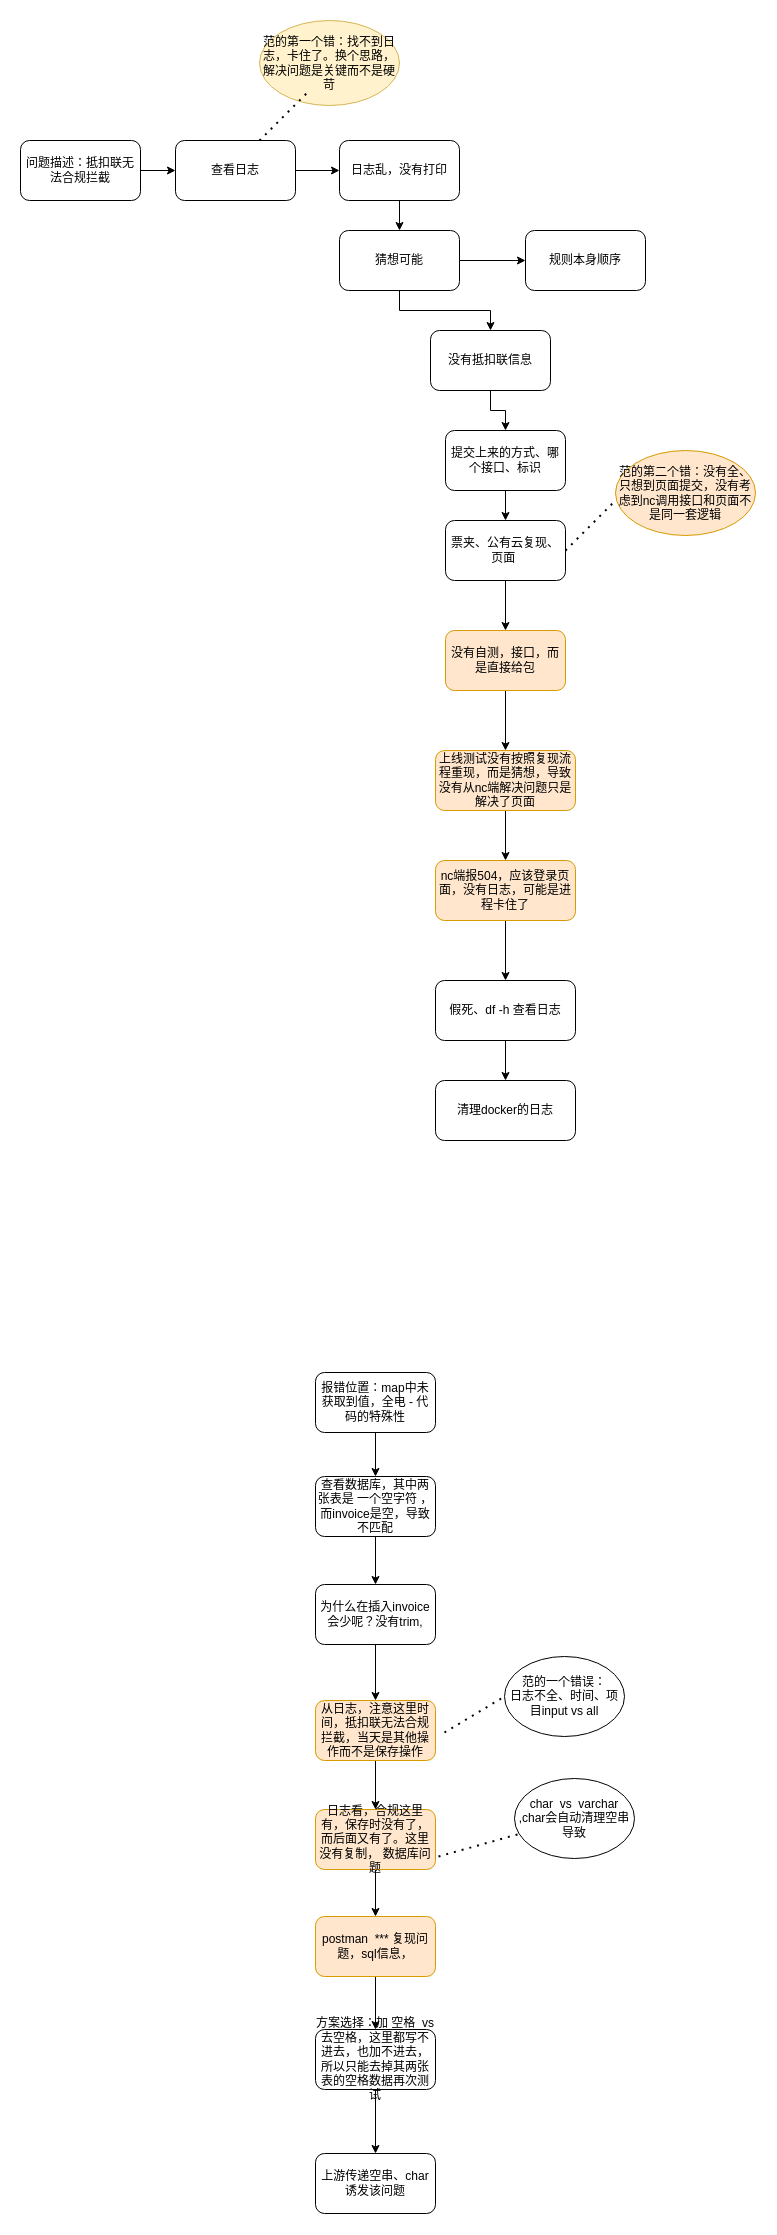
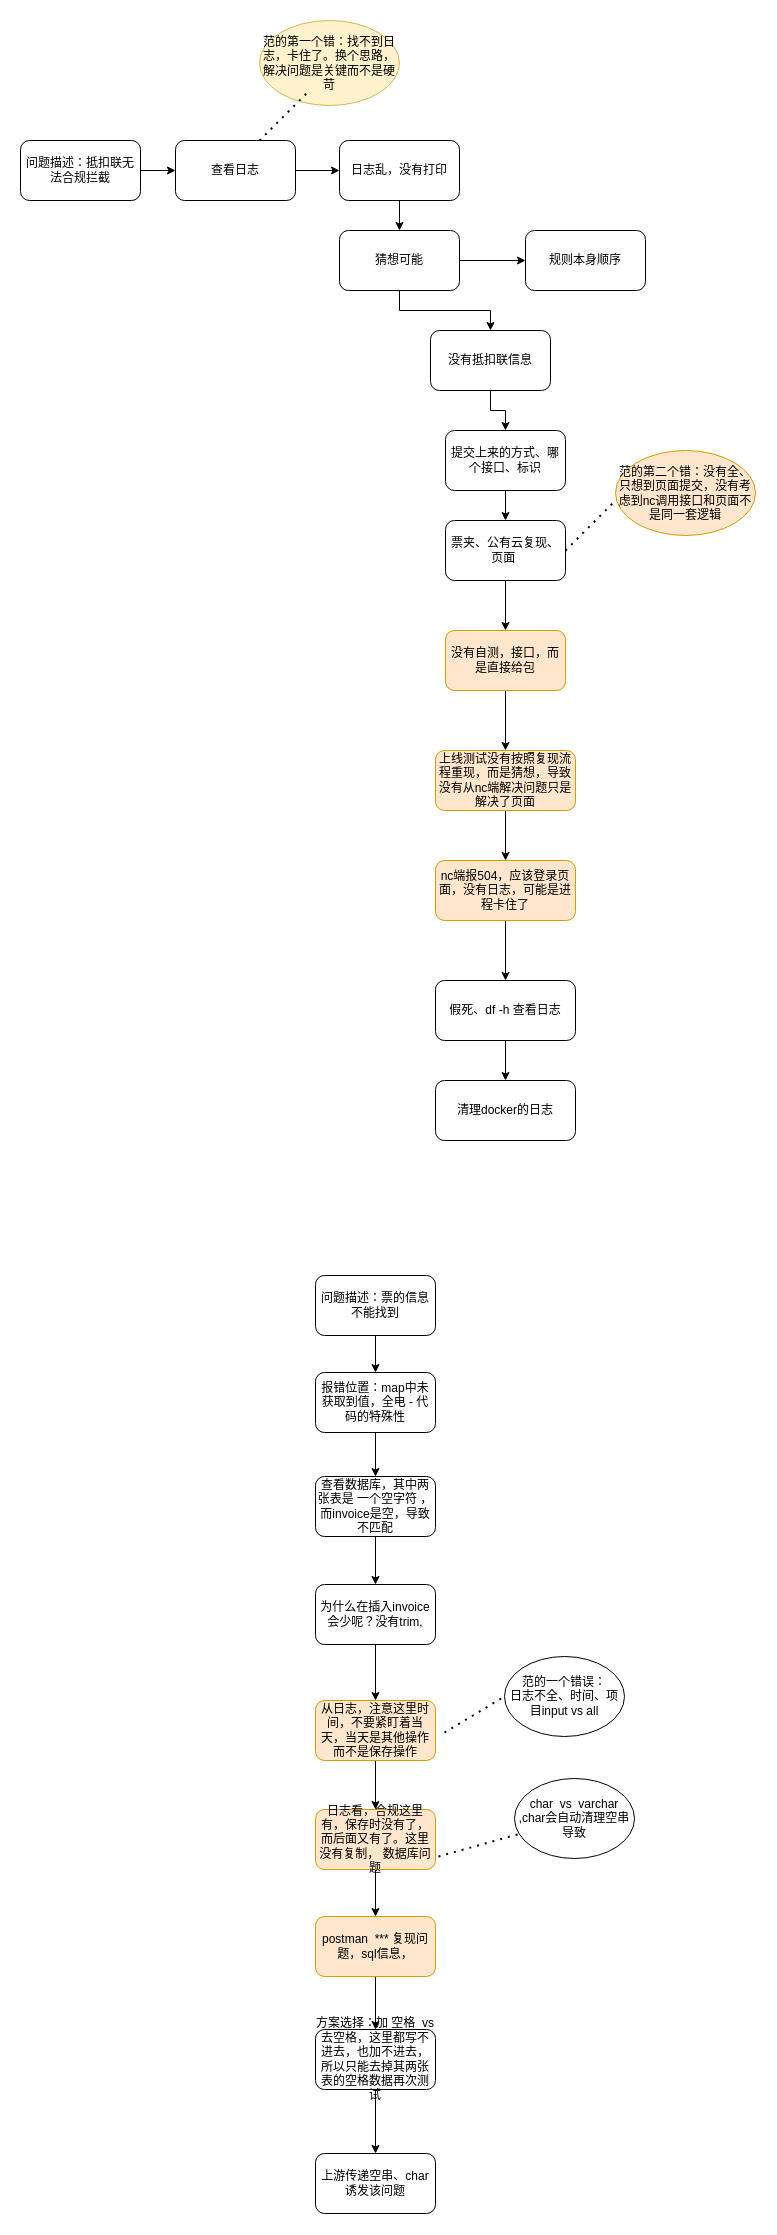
none -> (376, 1306)
none -> (376, 1351)
(376, 1731) -> (376, 1731)
